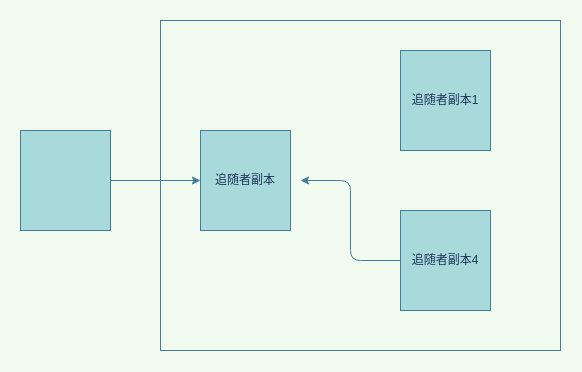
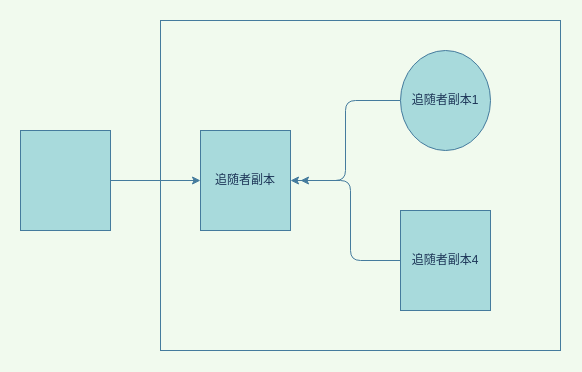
(446, 101) -> (446, 101)
none -> (346, 116)
